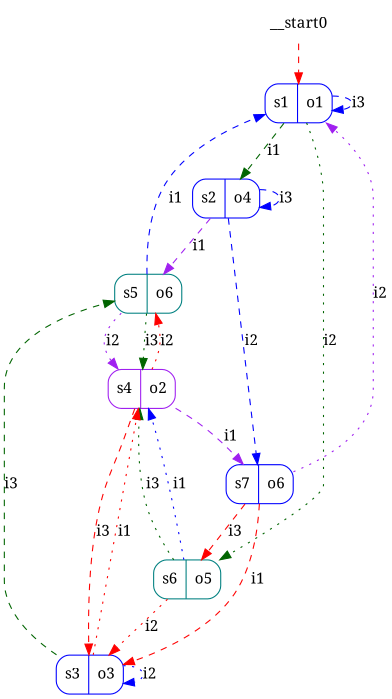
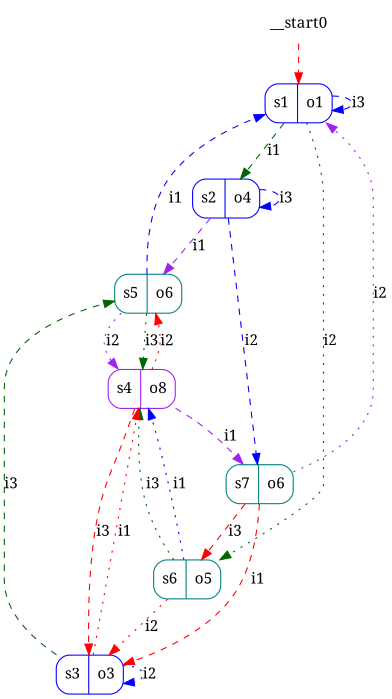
(158, 388) -> (158, 388)
(260, 484) -> (260, 484)
